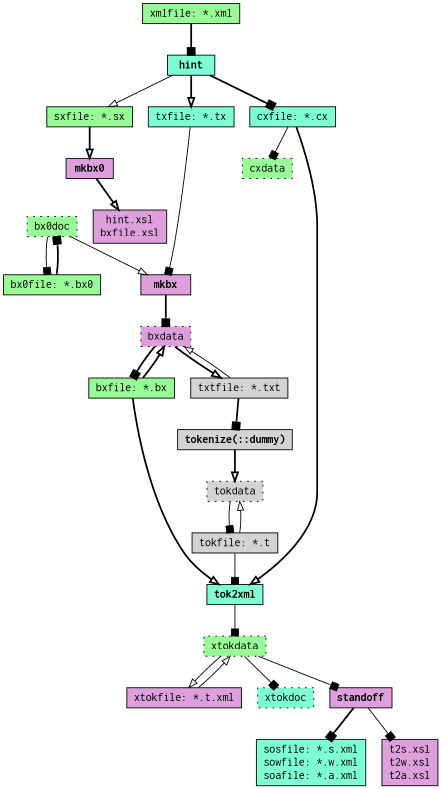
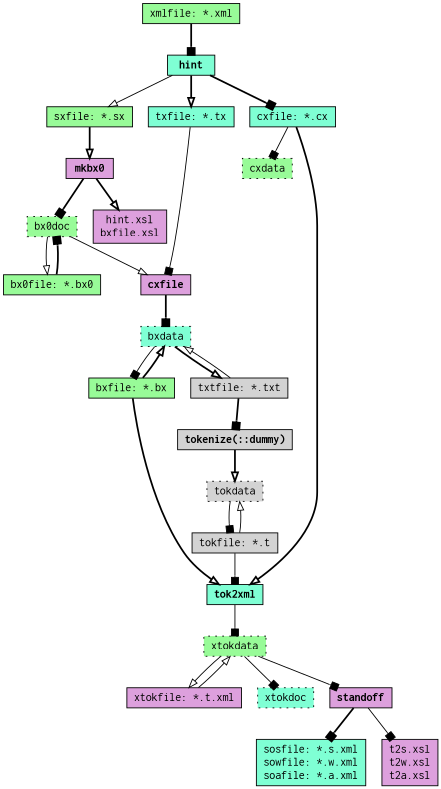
none -> (73, 194)
(46, 251) -> (46, 251)
(166, 285) -> (166, 285)
(166, 336) -> (166, 336)
(146, 358) -> (146, 358)
